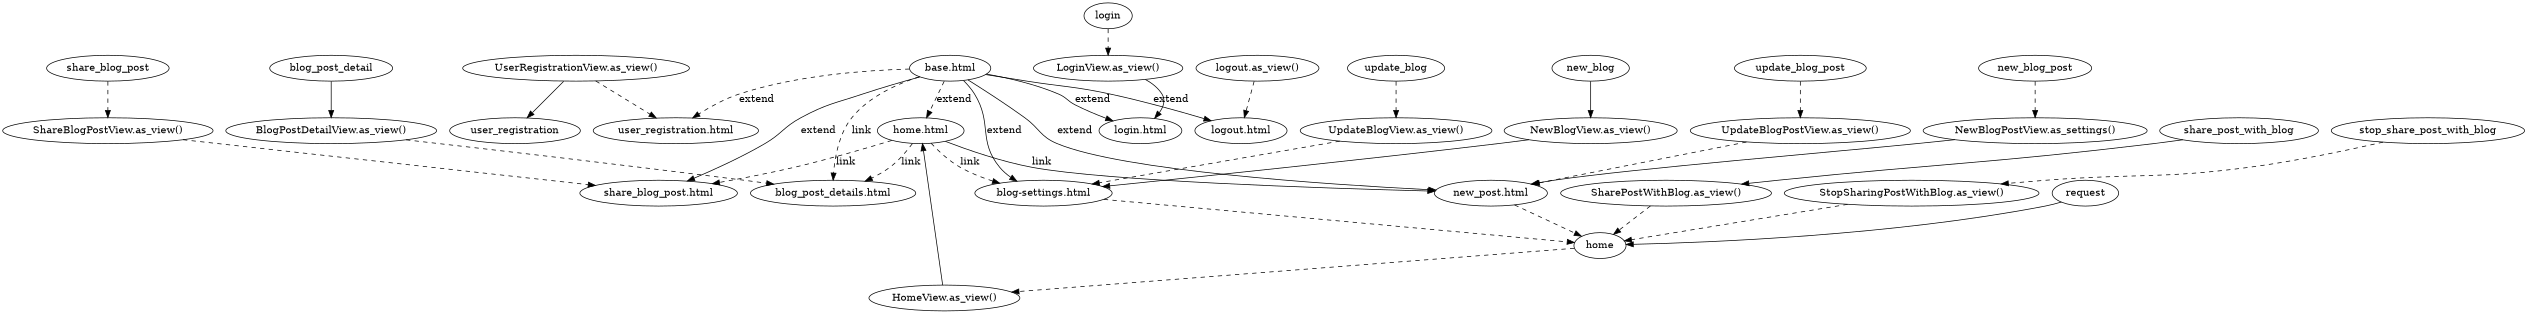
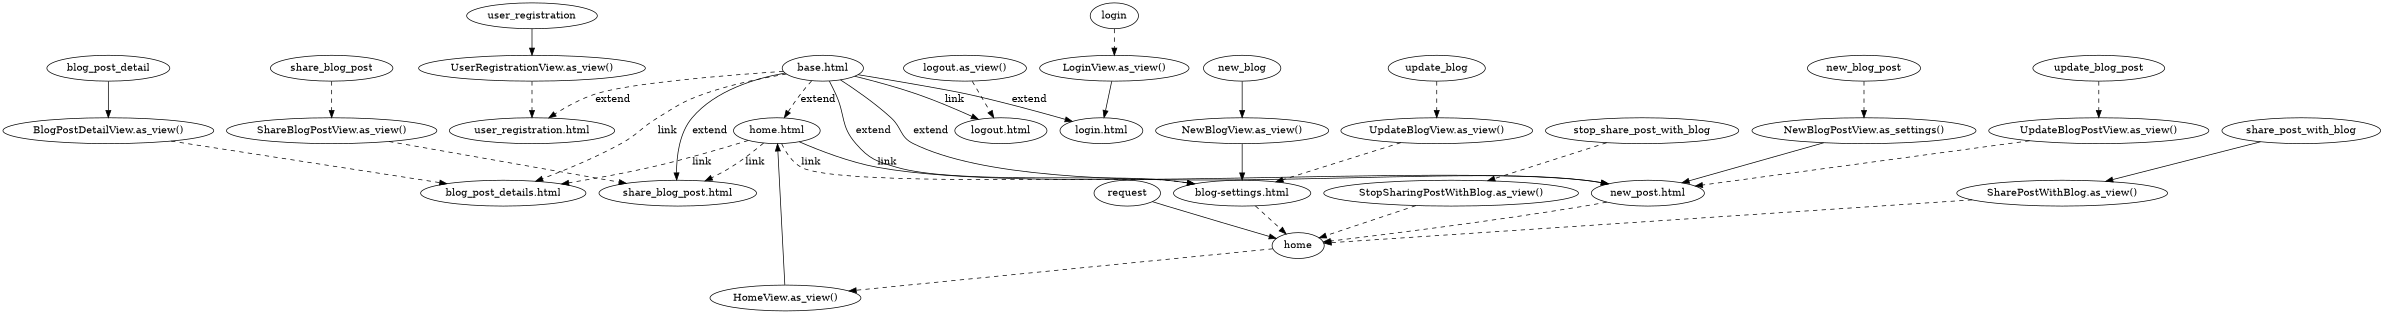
(548, 97) -> (532, 38)
(1171, 99) -> (955, 99)
